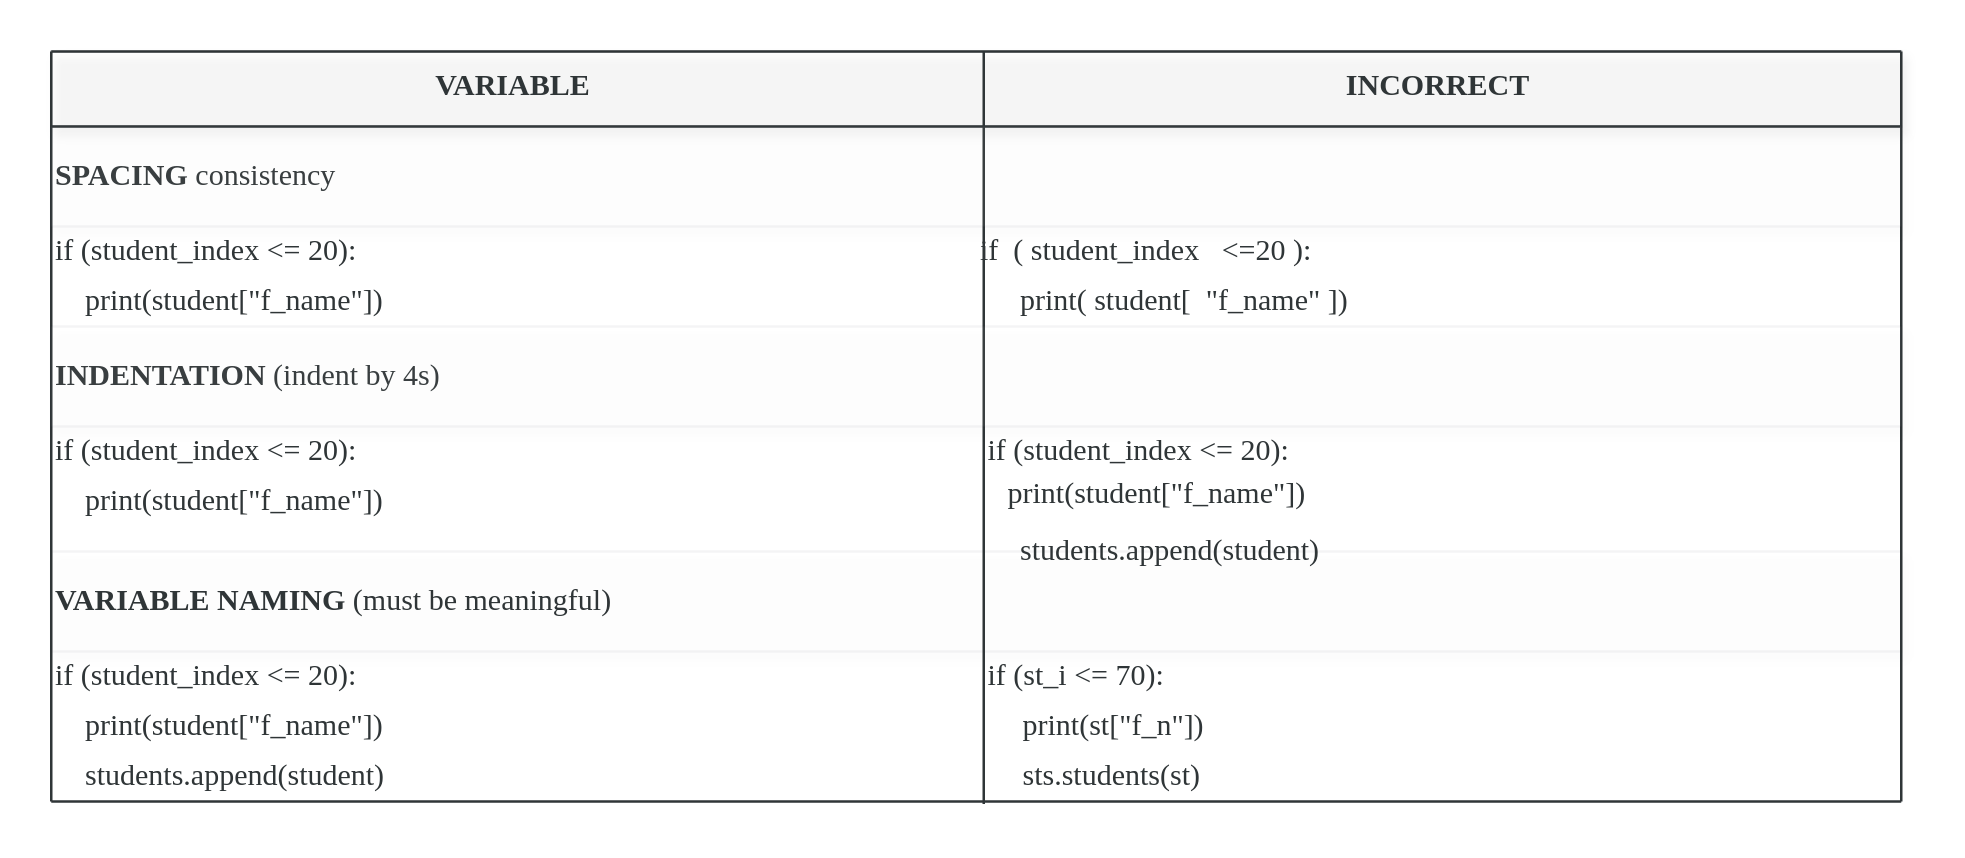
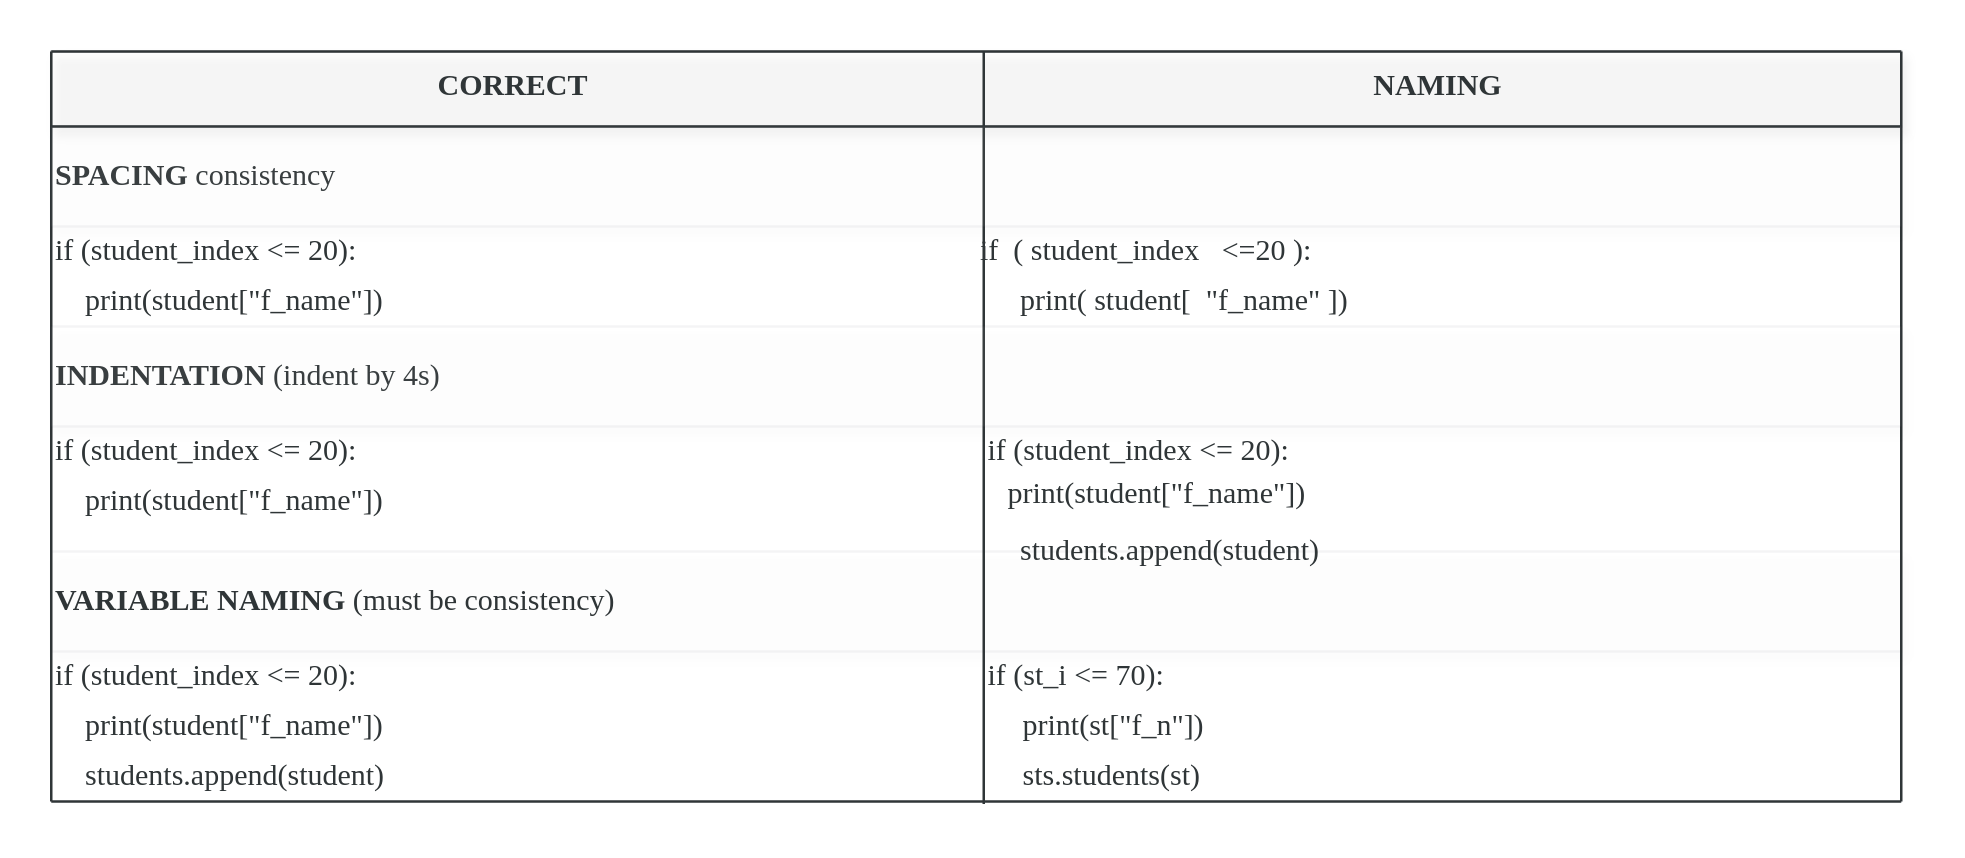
(514, 86) -> (514, 86)
(1439, 86) -> (1439, 86)
(335, 601) -> (348, 601)
